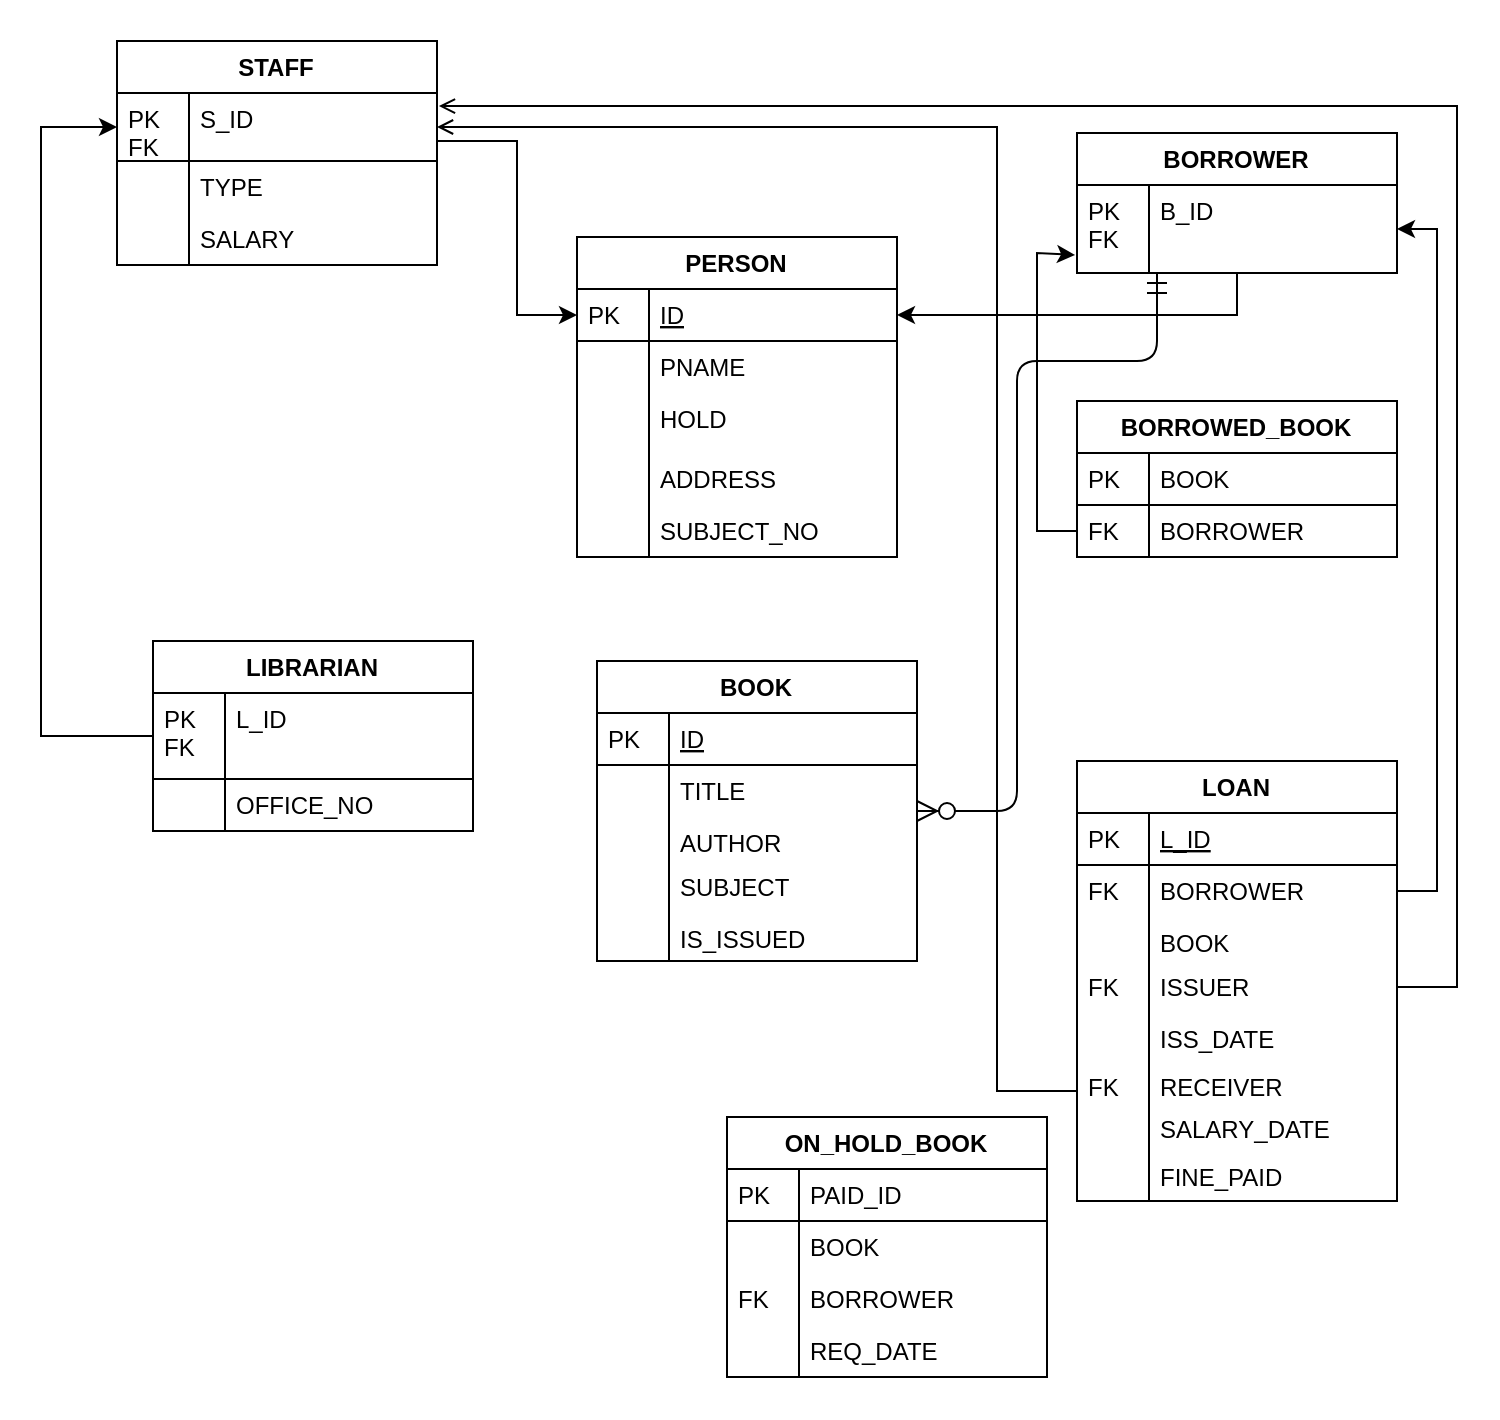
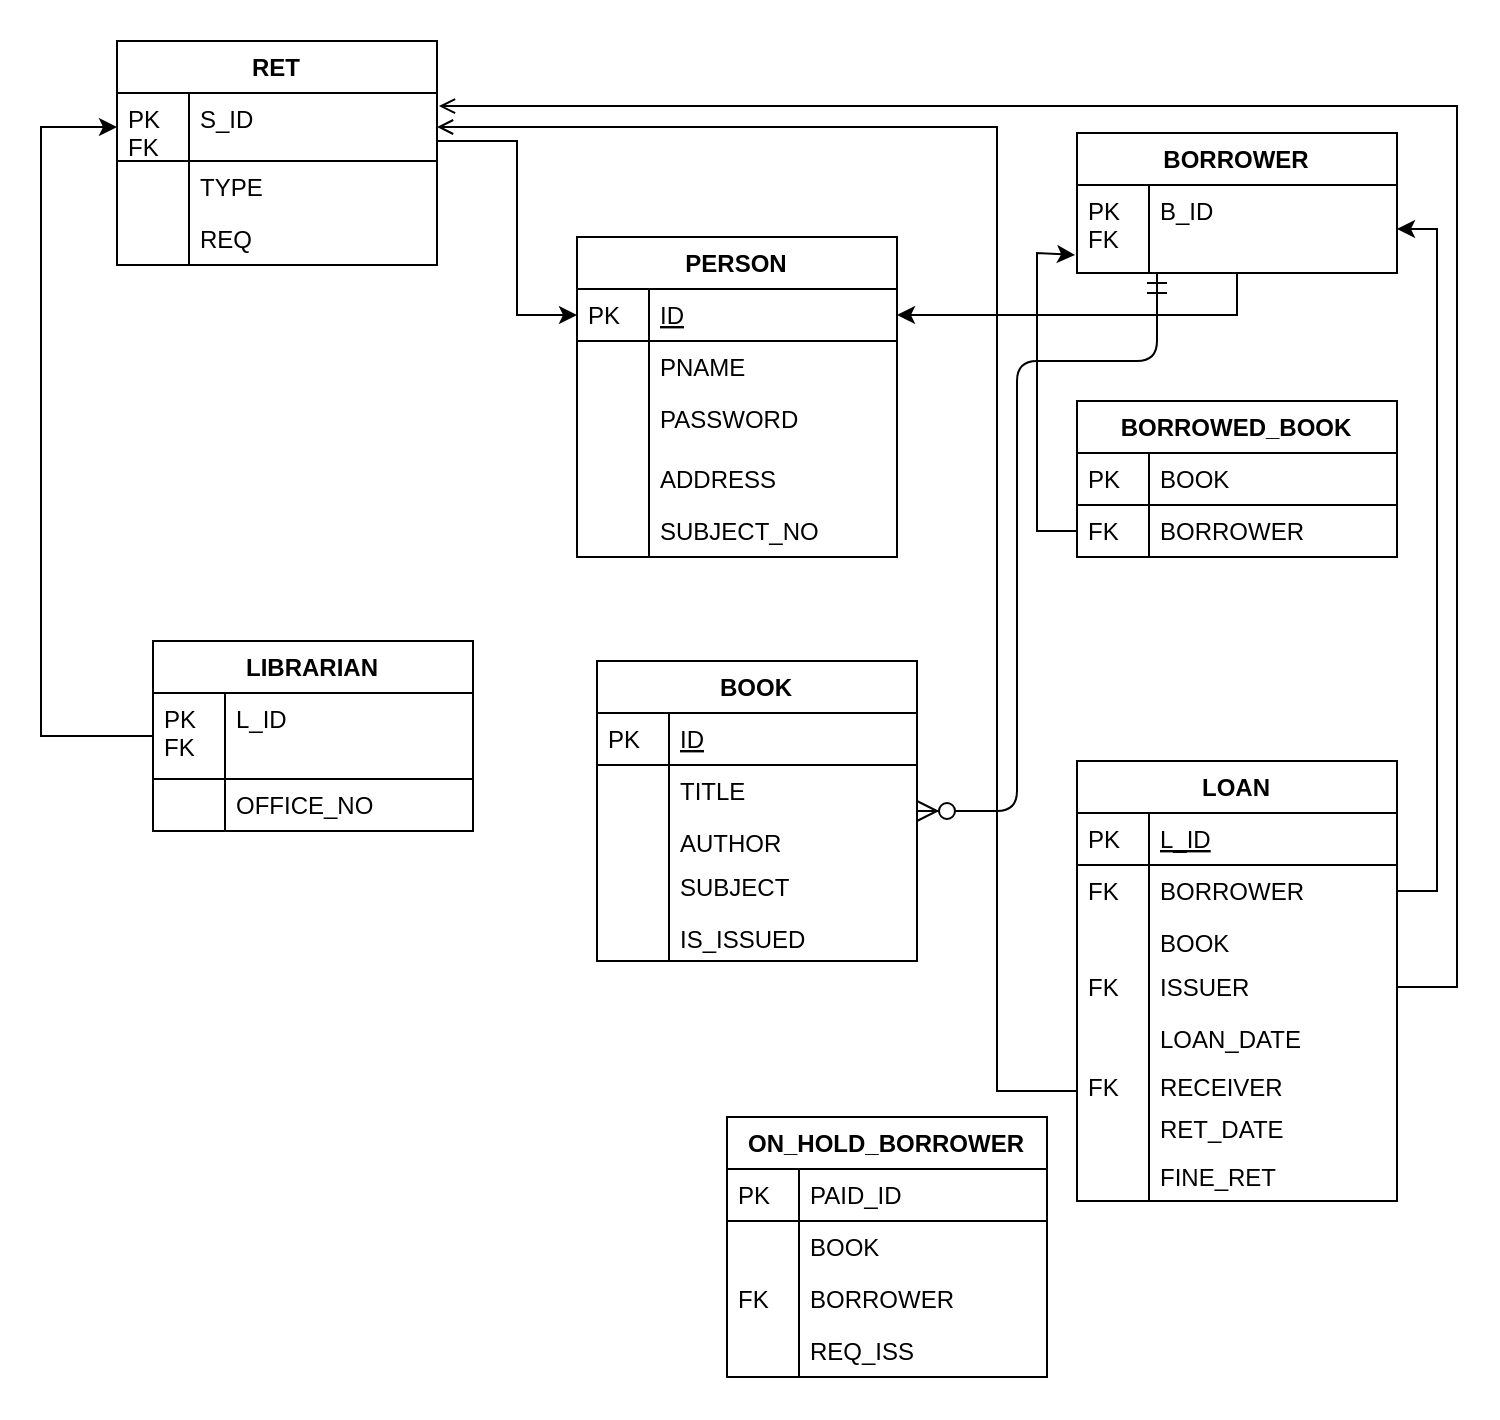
(276, 68) -> (276, 68)
(240, 240) -> (220, 240)
(687, 420) -> (714, 420)
(1214, 1040) -> (1220, 1040)
(1234, 1130) -> (1214, 1130)
(886, 1144) -> (886, 1144)
(1220, 1178) -> (1214, 1178)
(864, 1352) -> (857, 1352)
